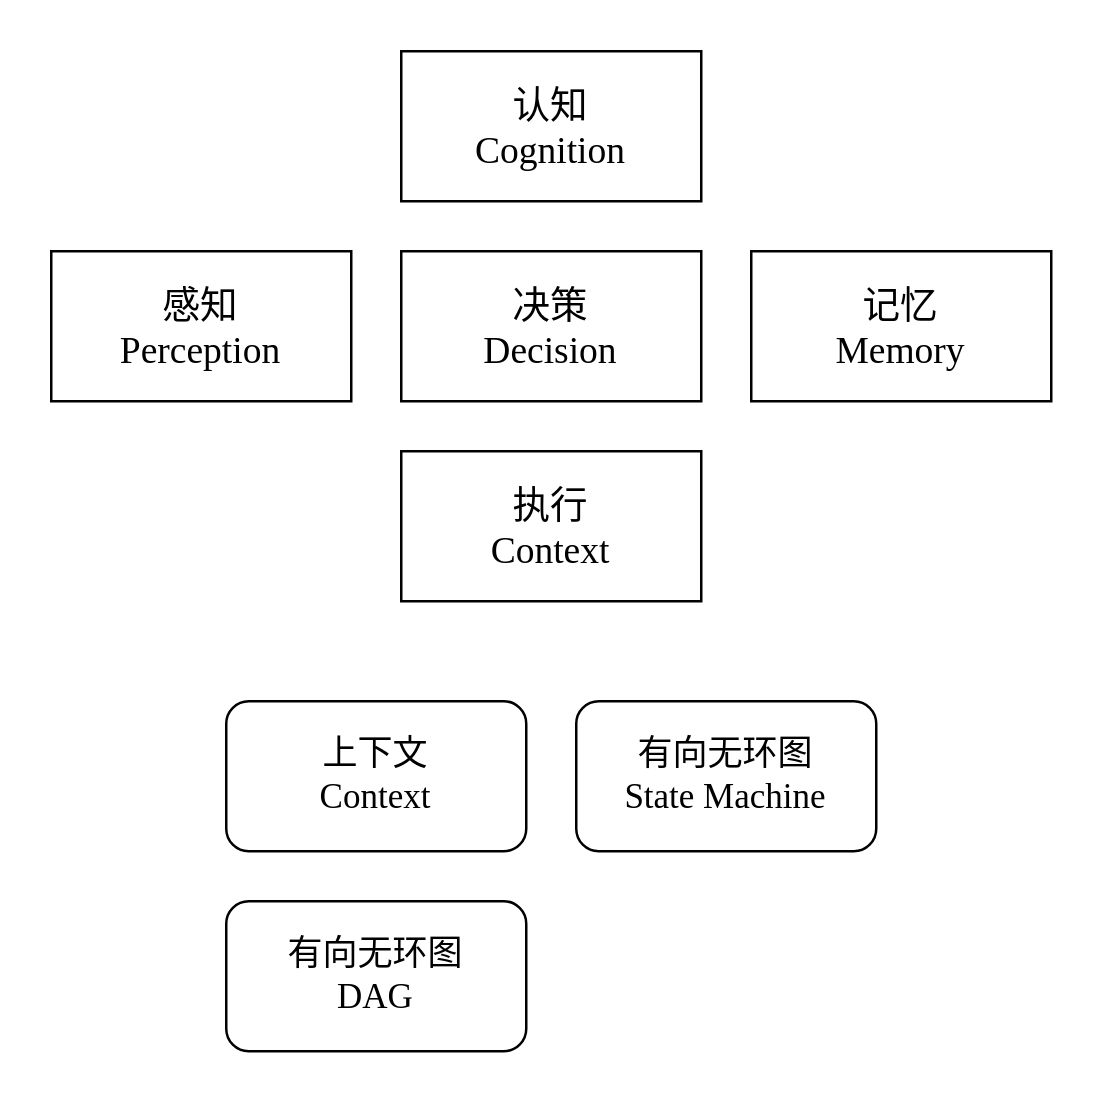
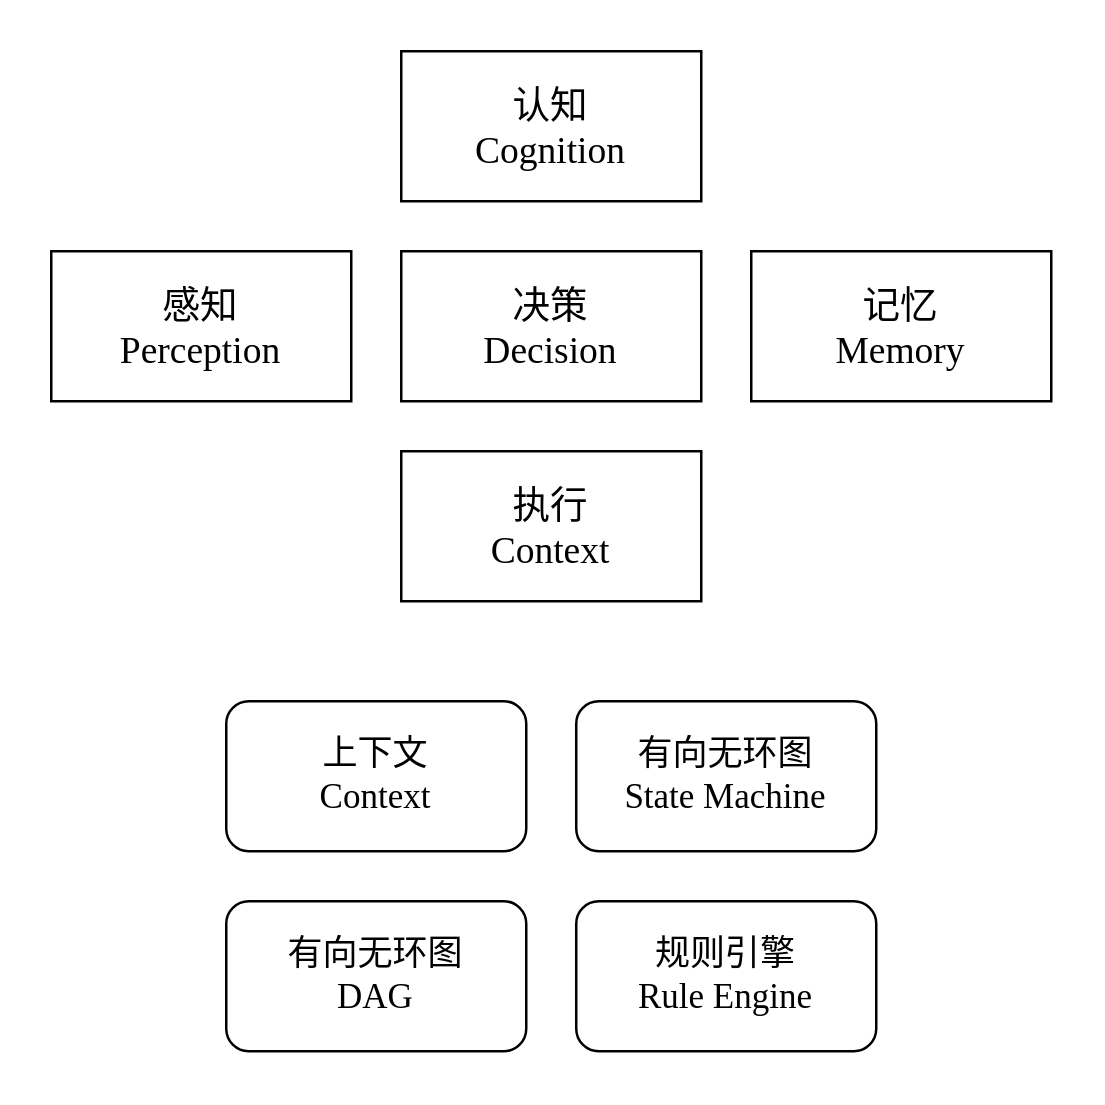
none -> (726, 976)
